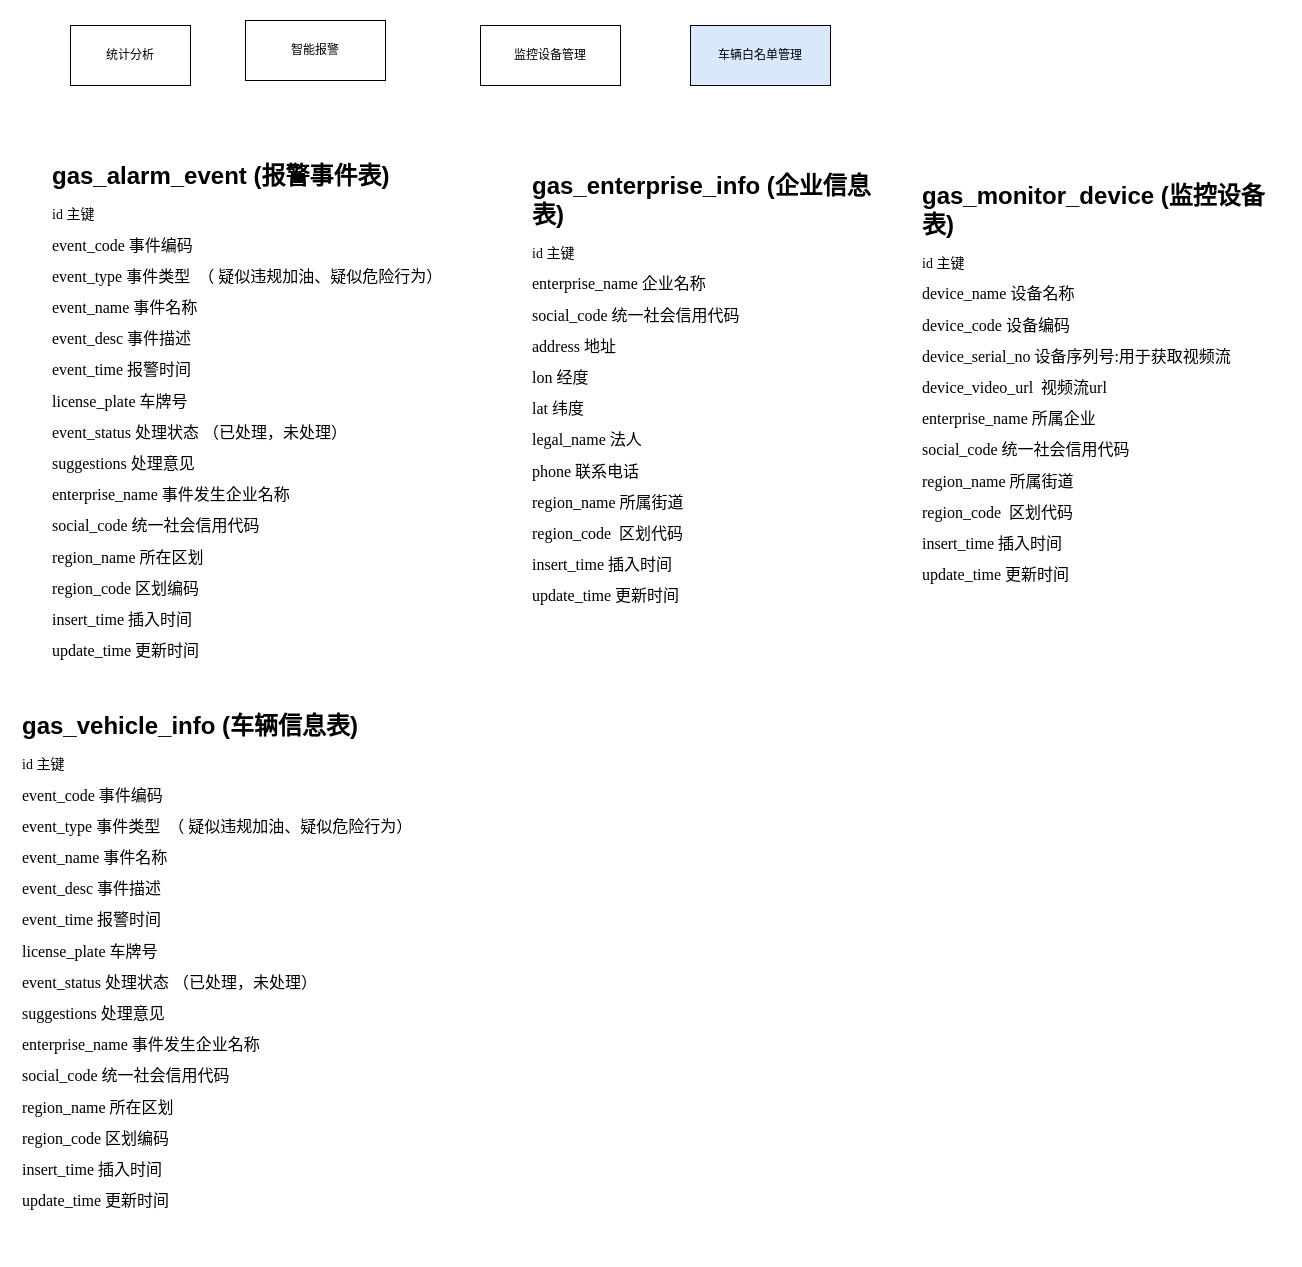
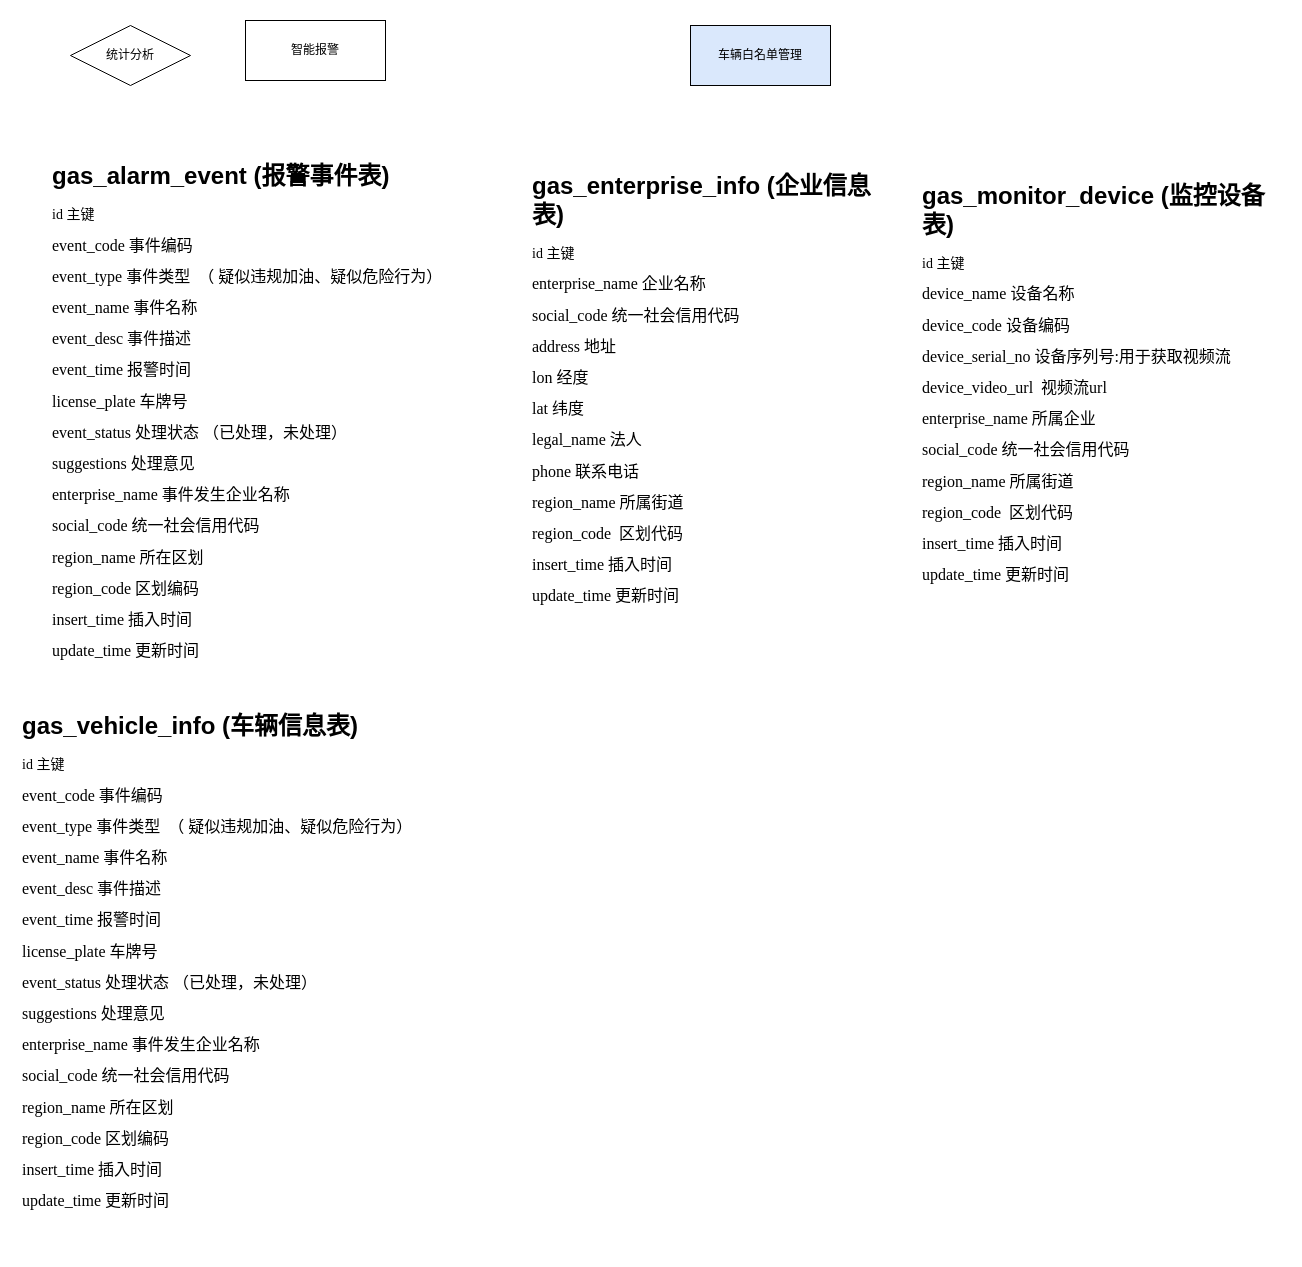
(131, 56) -> (131, 56)
(551, 56) -> none
